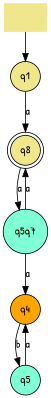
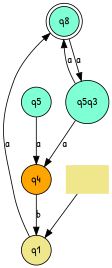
(25, 150) -> (64, 21)
(25, 231) -> (87, 102)
(16, 341) -> (36, 211)
